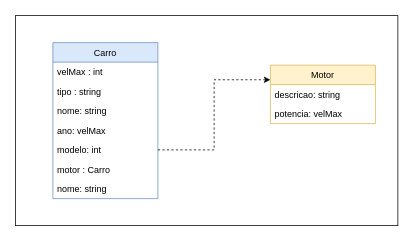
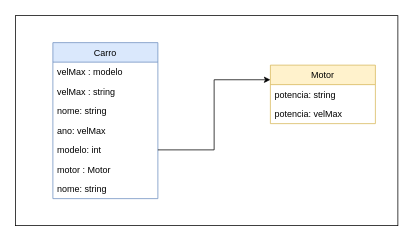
(81, 72) -> (89, 72)
(84, 92) -> (89, 92)
(313, 95) -> (310, 95)
(214, 118) -> (214, 118)
(86, 170) -> (86, 170)
